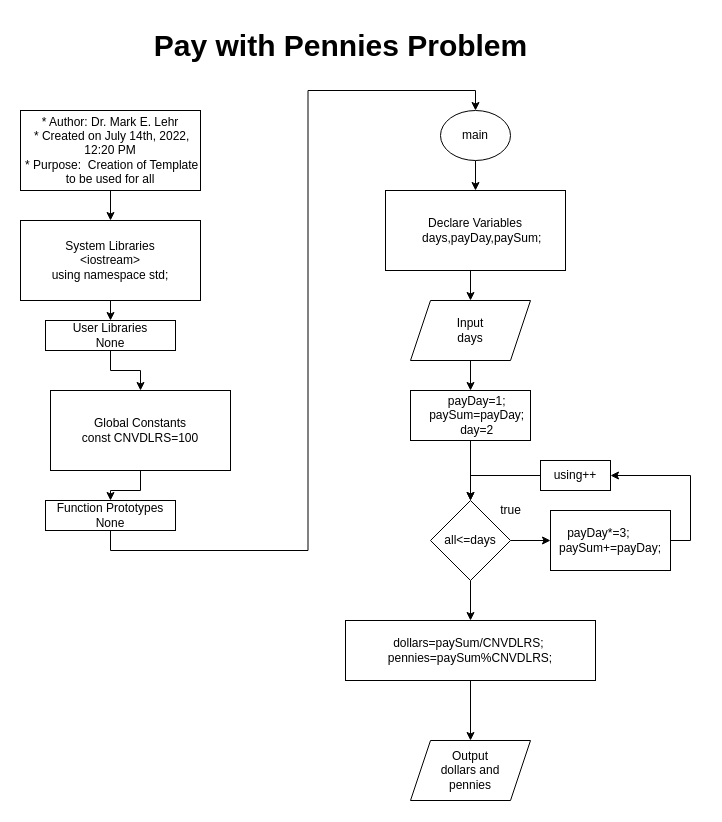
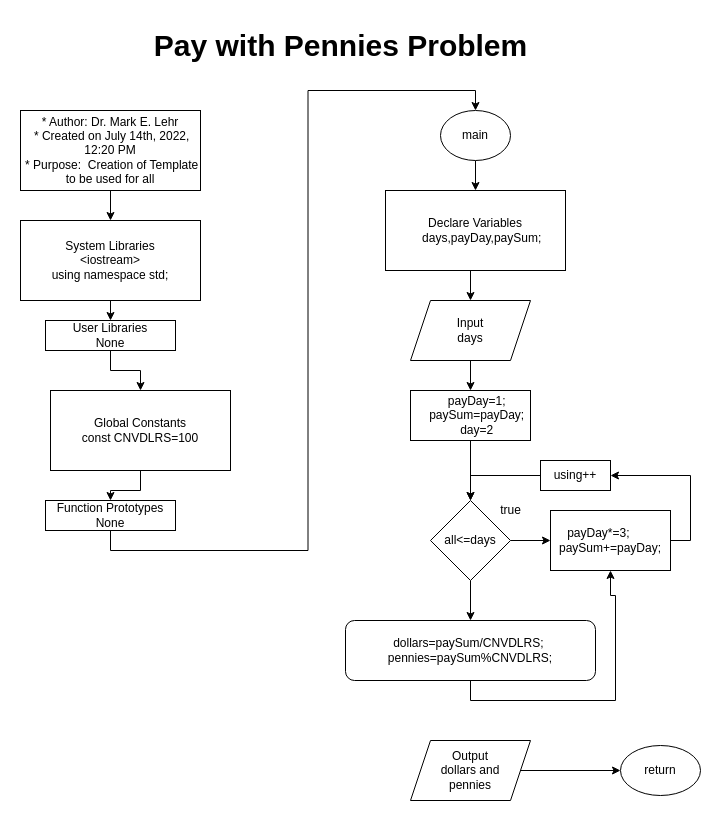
(471, 651) -> (471, 651)
(471, 716) -> (606, 701)
none -> (567, 771)
none -> (661, 771)
